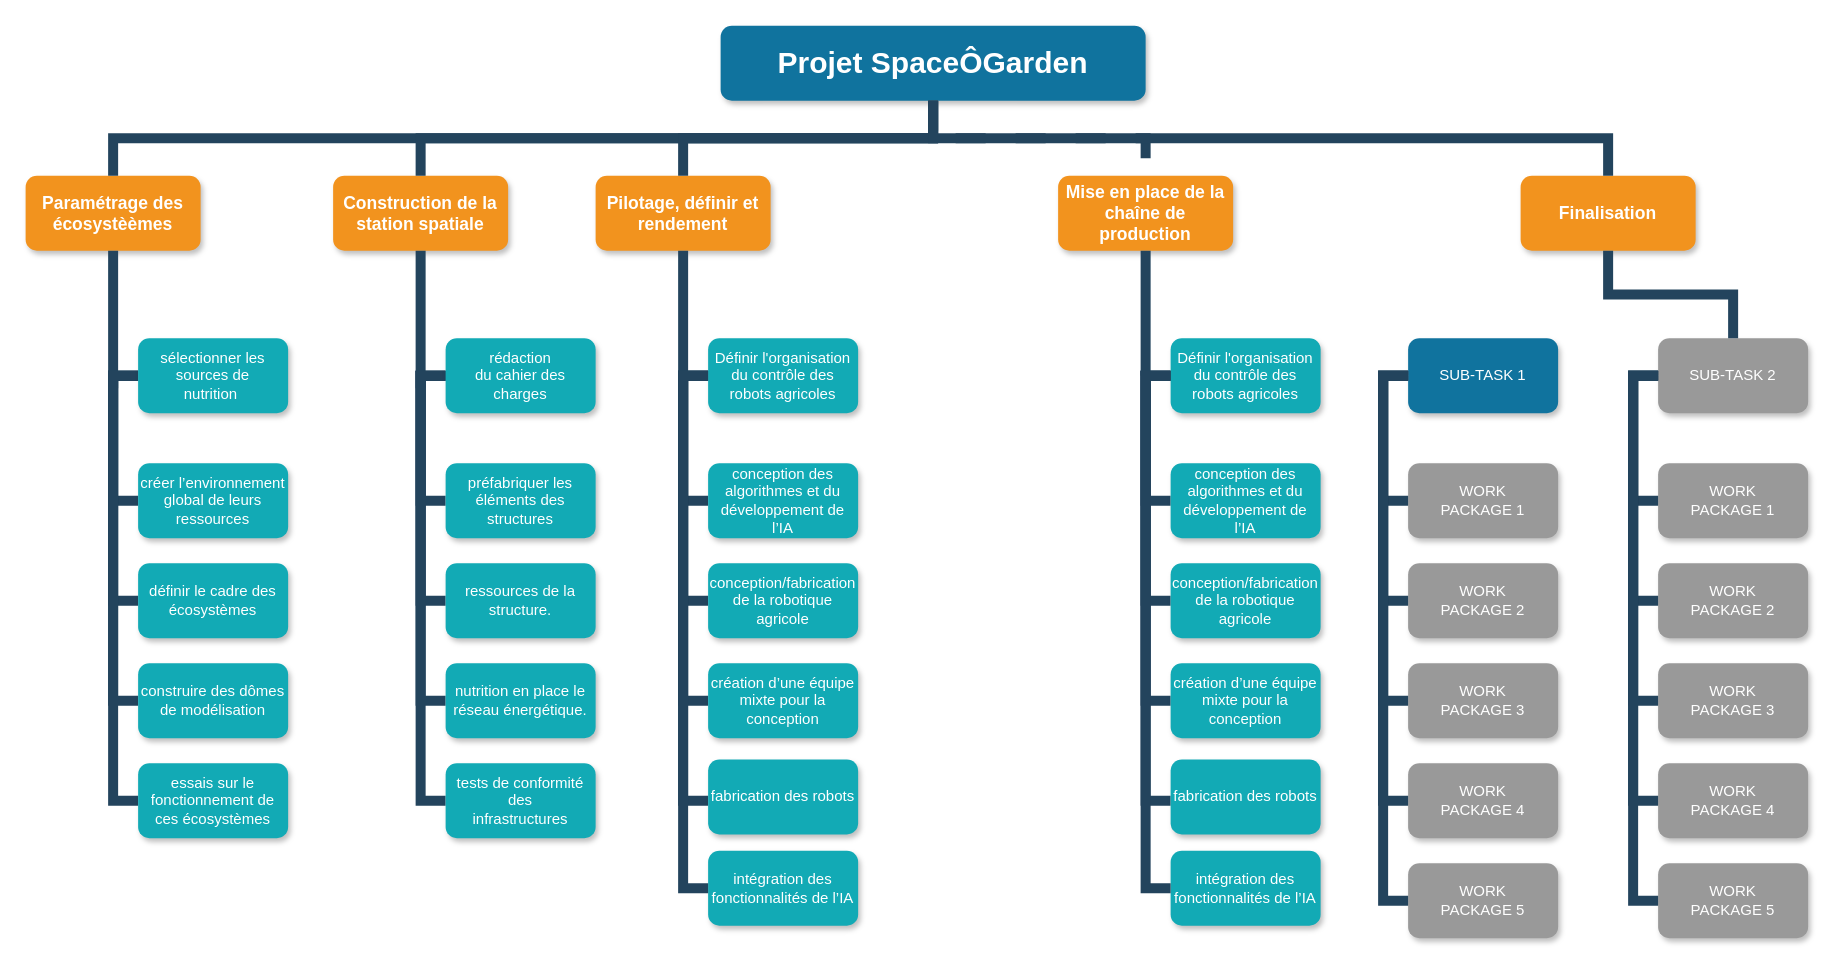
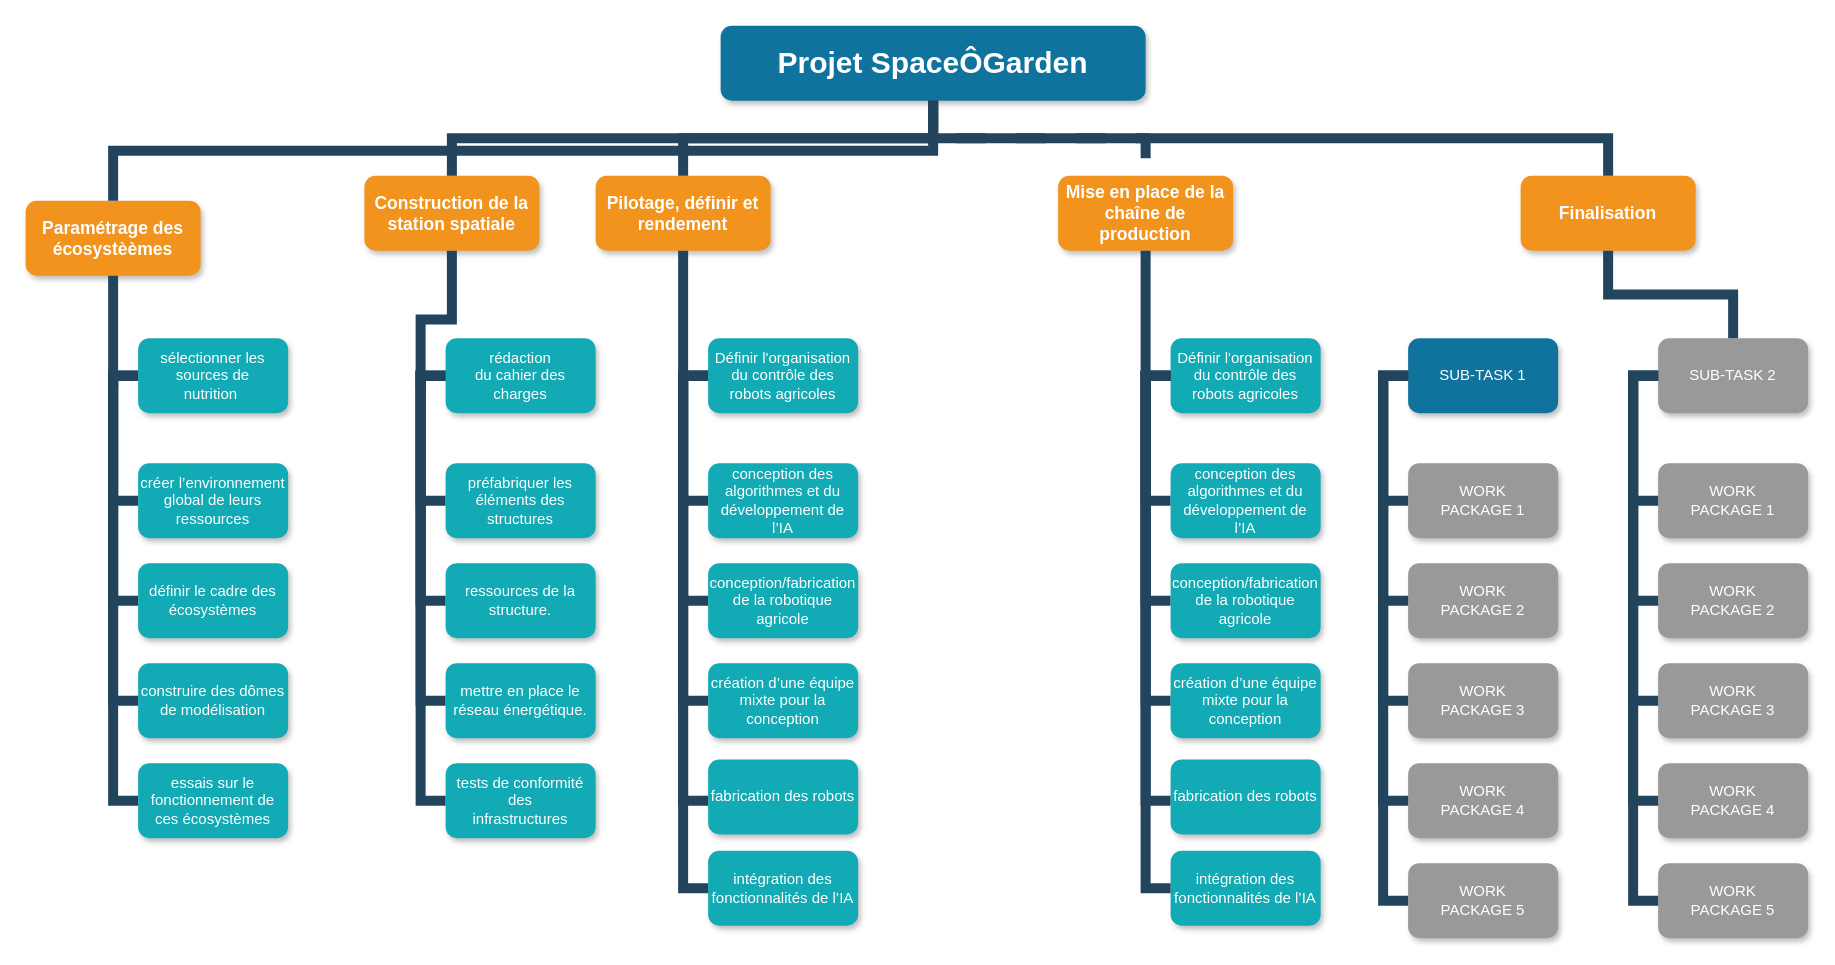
(113, 213) -> (113, 238)
(421, 213) -> (452, 213)
(521, 701) -> (521, 701)
